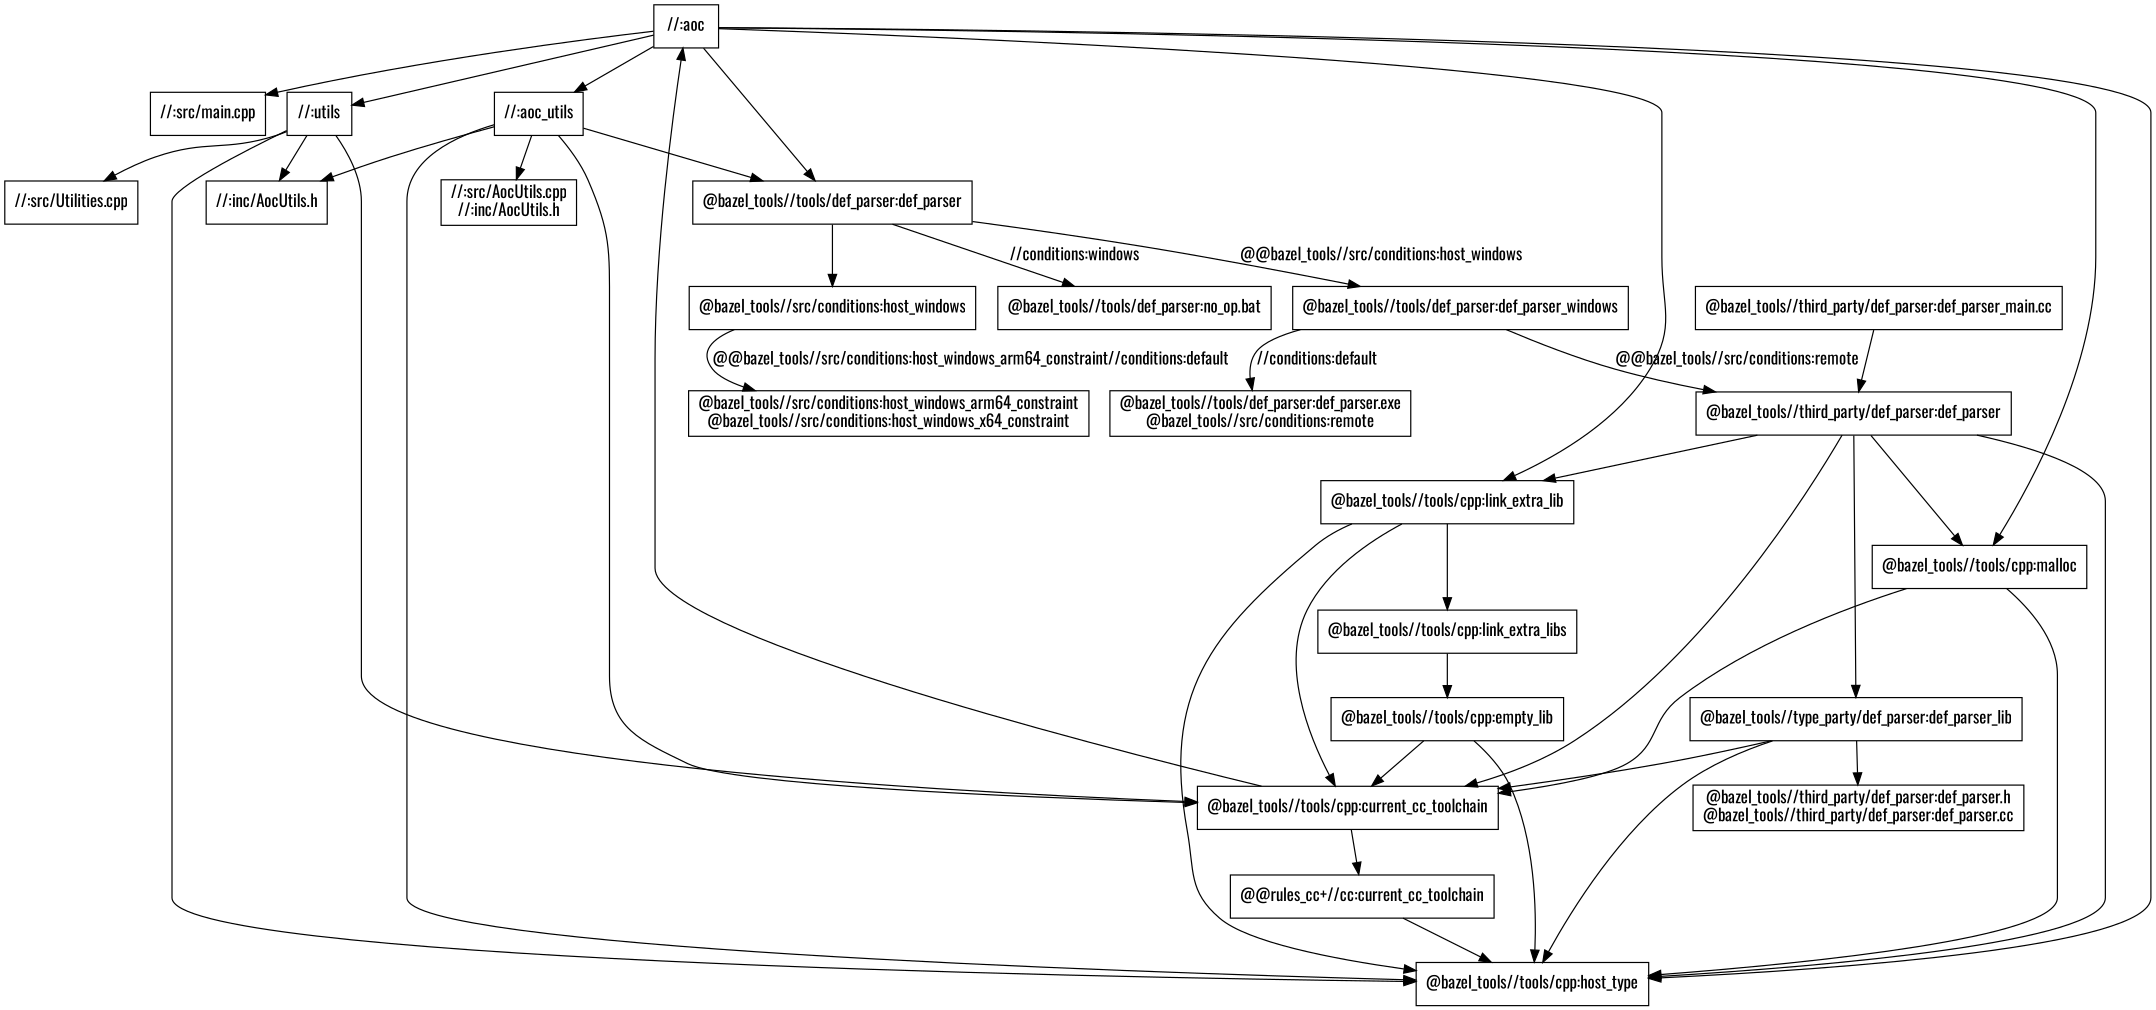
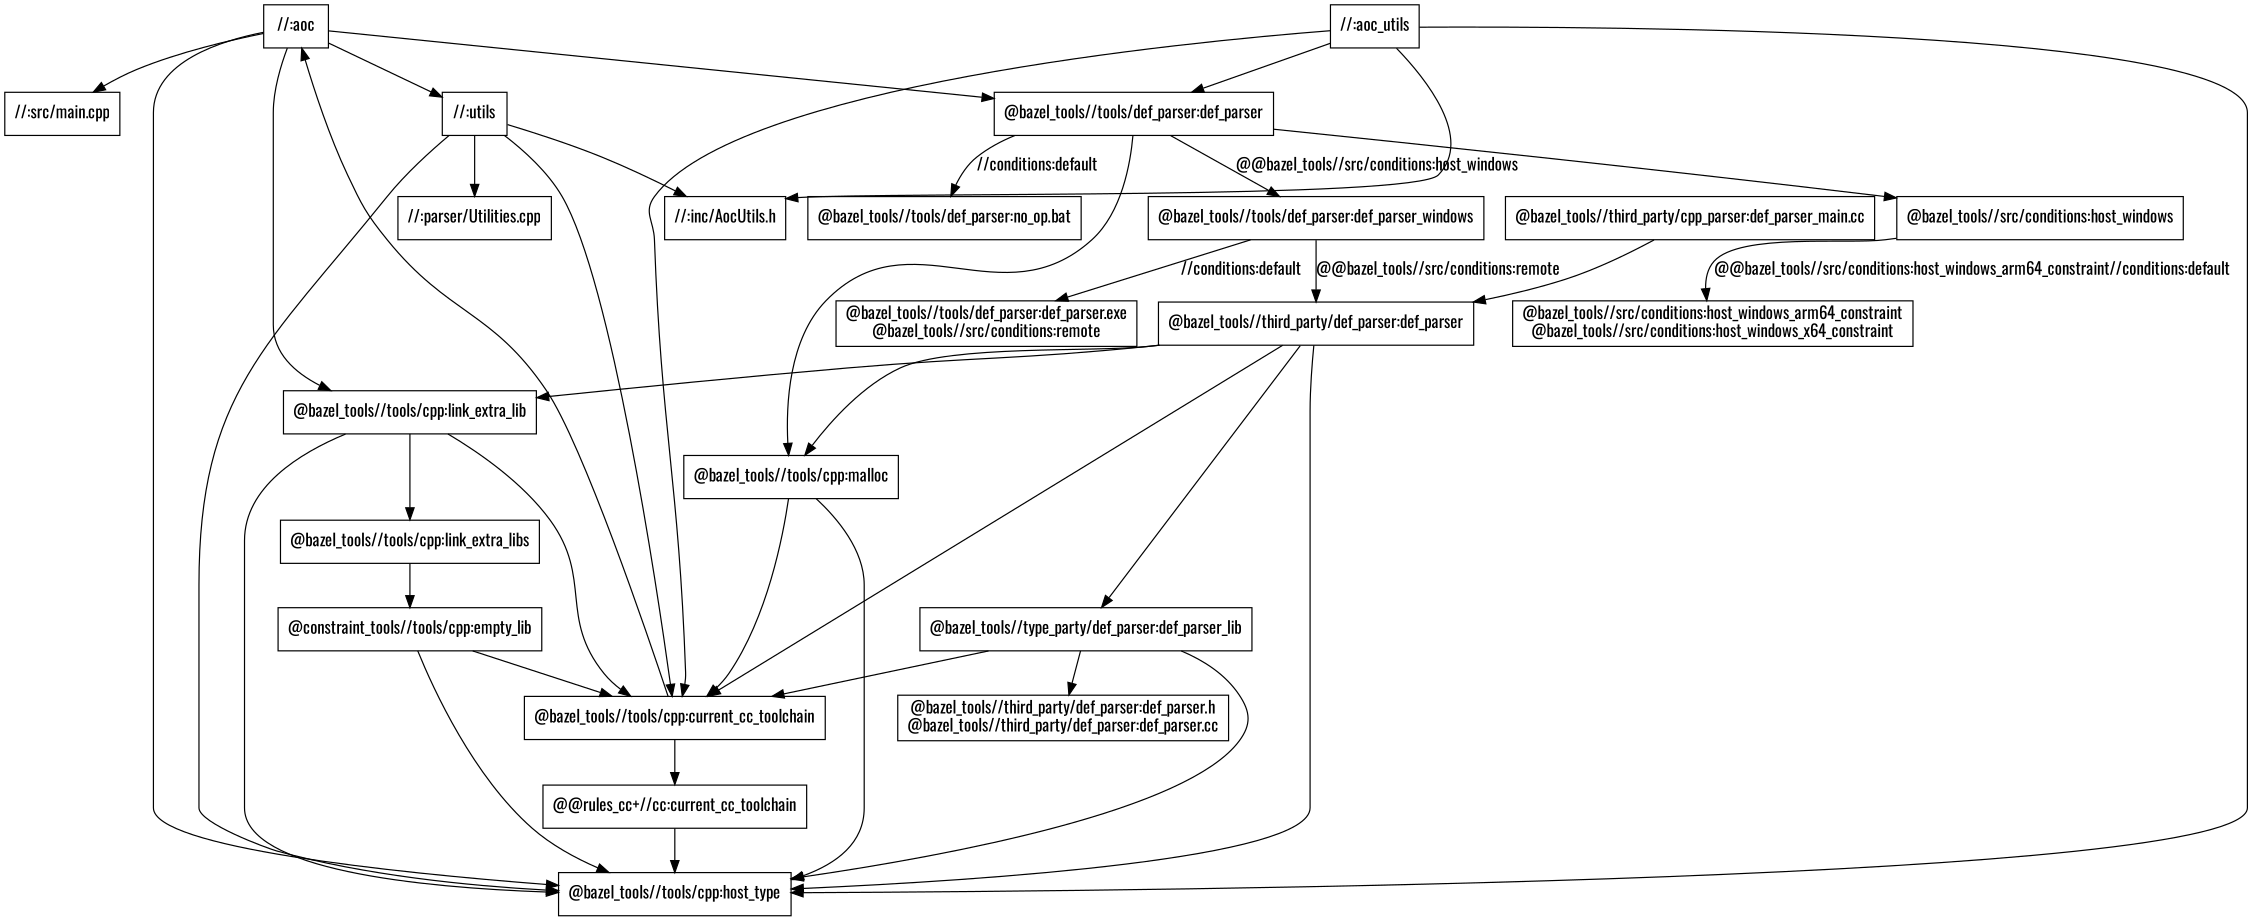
(619, 66) -> none
(1950, 75) -> (940, 266)
(71, 203) -> (475, 218)
(509, 203) -> none
(1075, 256) -> (1037, 166)
(1879, 308) -> (1690, 218)
(1447, 719) -> (410, 629)
